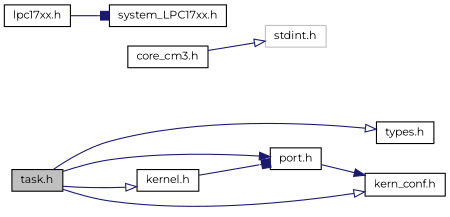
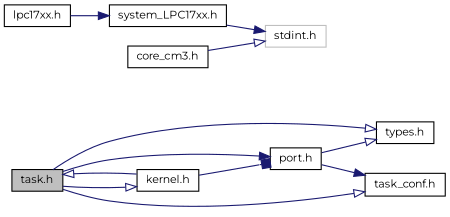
(84, 16) -> (84, 16)
none -> (241, 27)
none -> (344, 147)
none -> (105, 173)
(405, 185) -> (405, 185)
